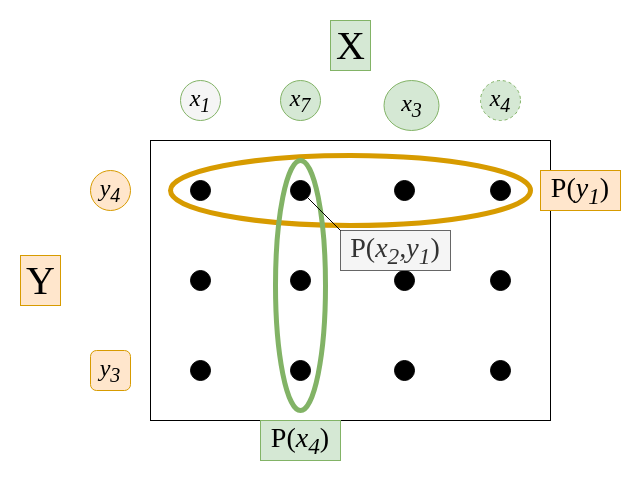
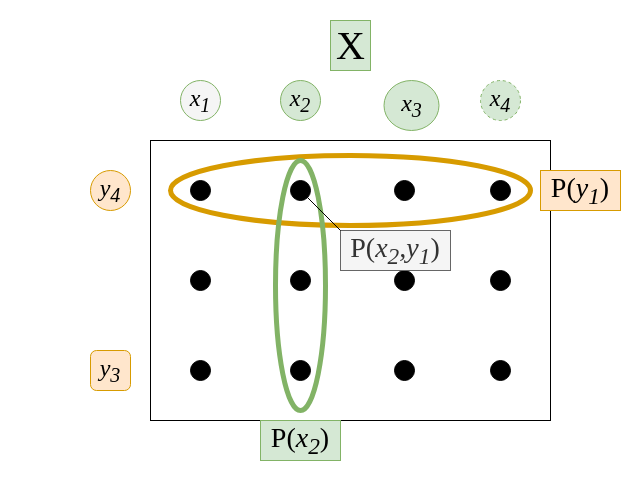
(301, 101) -> (301, 101)
(41, 281) -> none
(301, 441) -> (301, 441)
